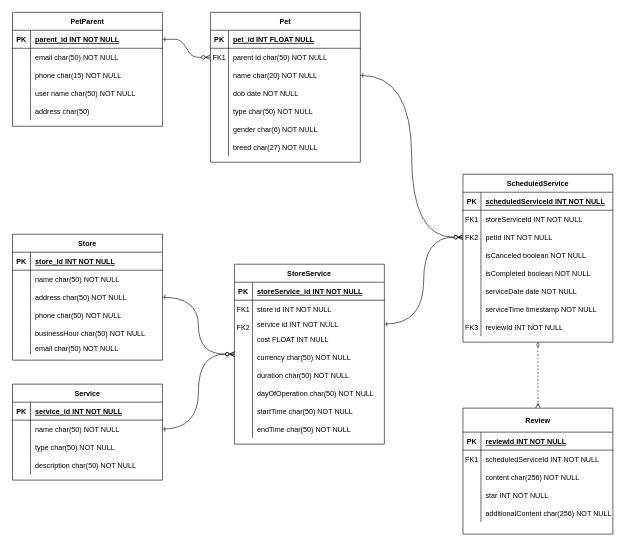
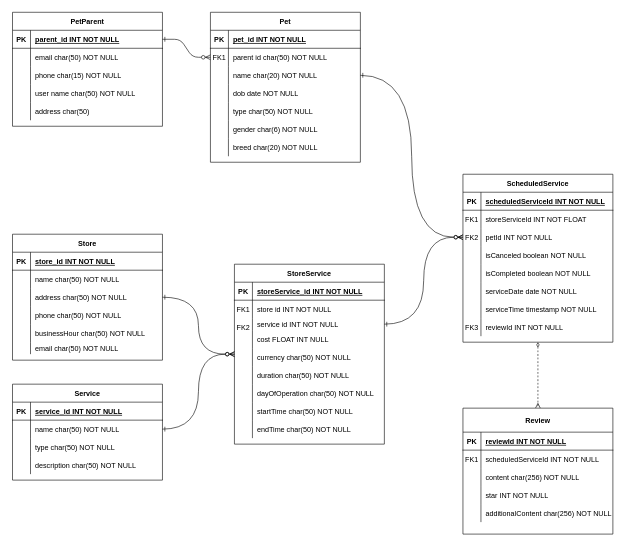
(271, 40) -> (267, 40)
(276, 148) -> (276, 148)
(536, 220) -> (538, 220)
